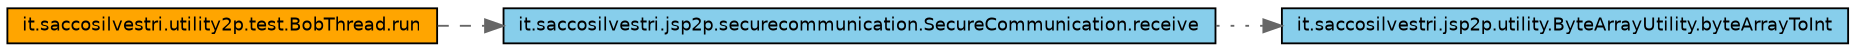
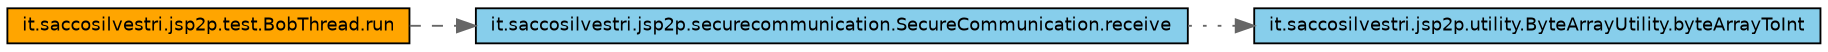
(222, 26) -> (208, 26)
